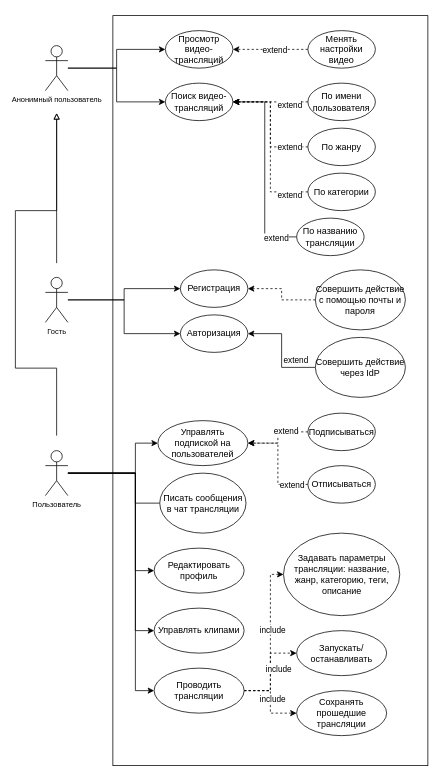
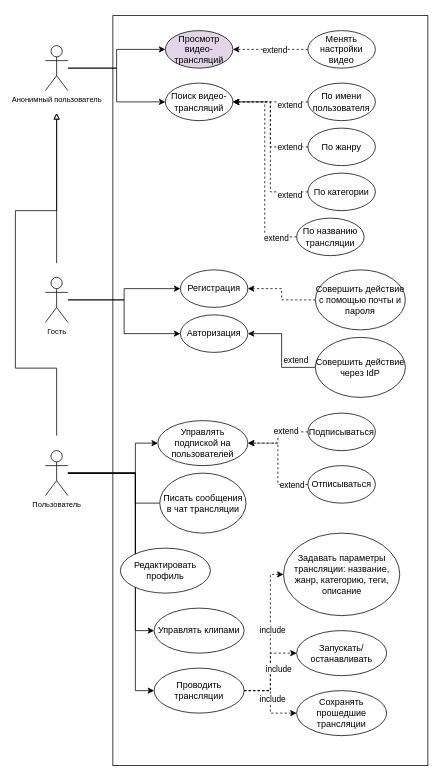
(199, 49) -> (199, 49)
(265, 168) -> (265, 168)
(199, 570) -> (165, 570)
